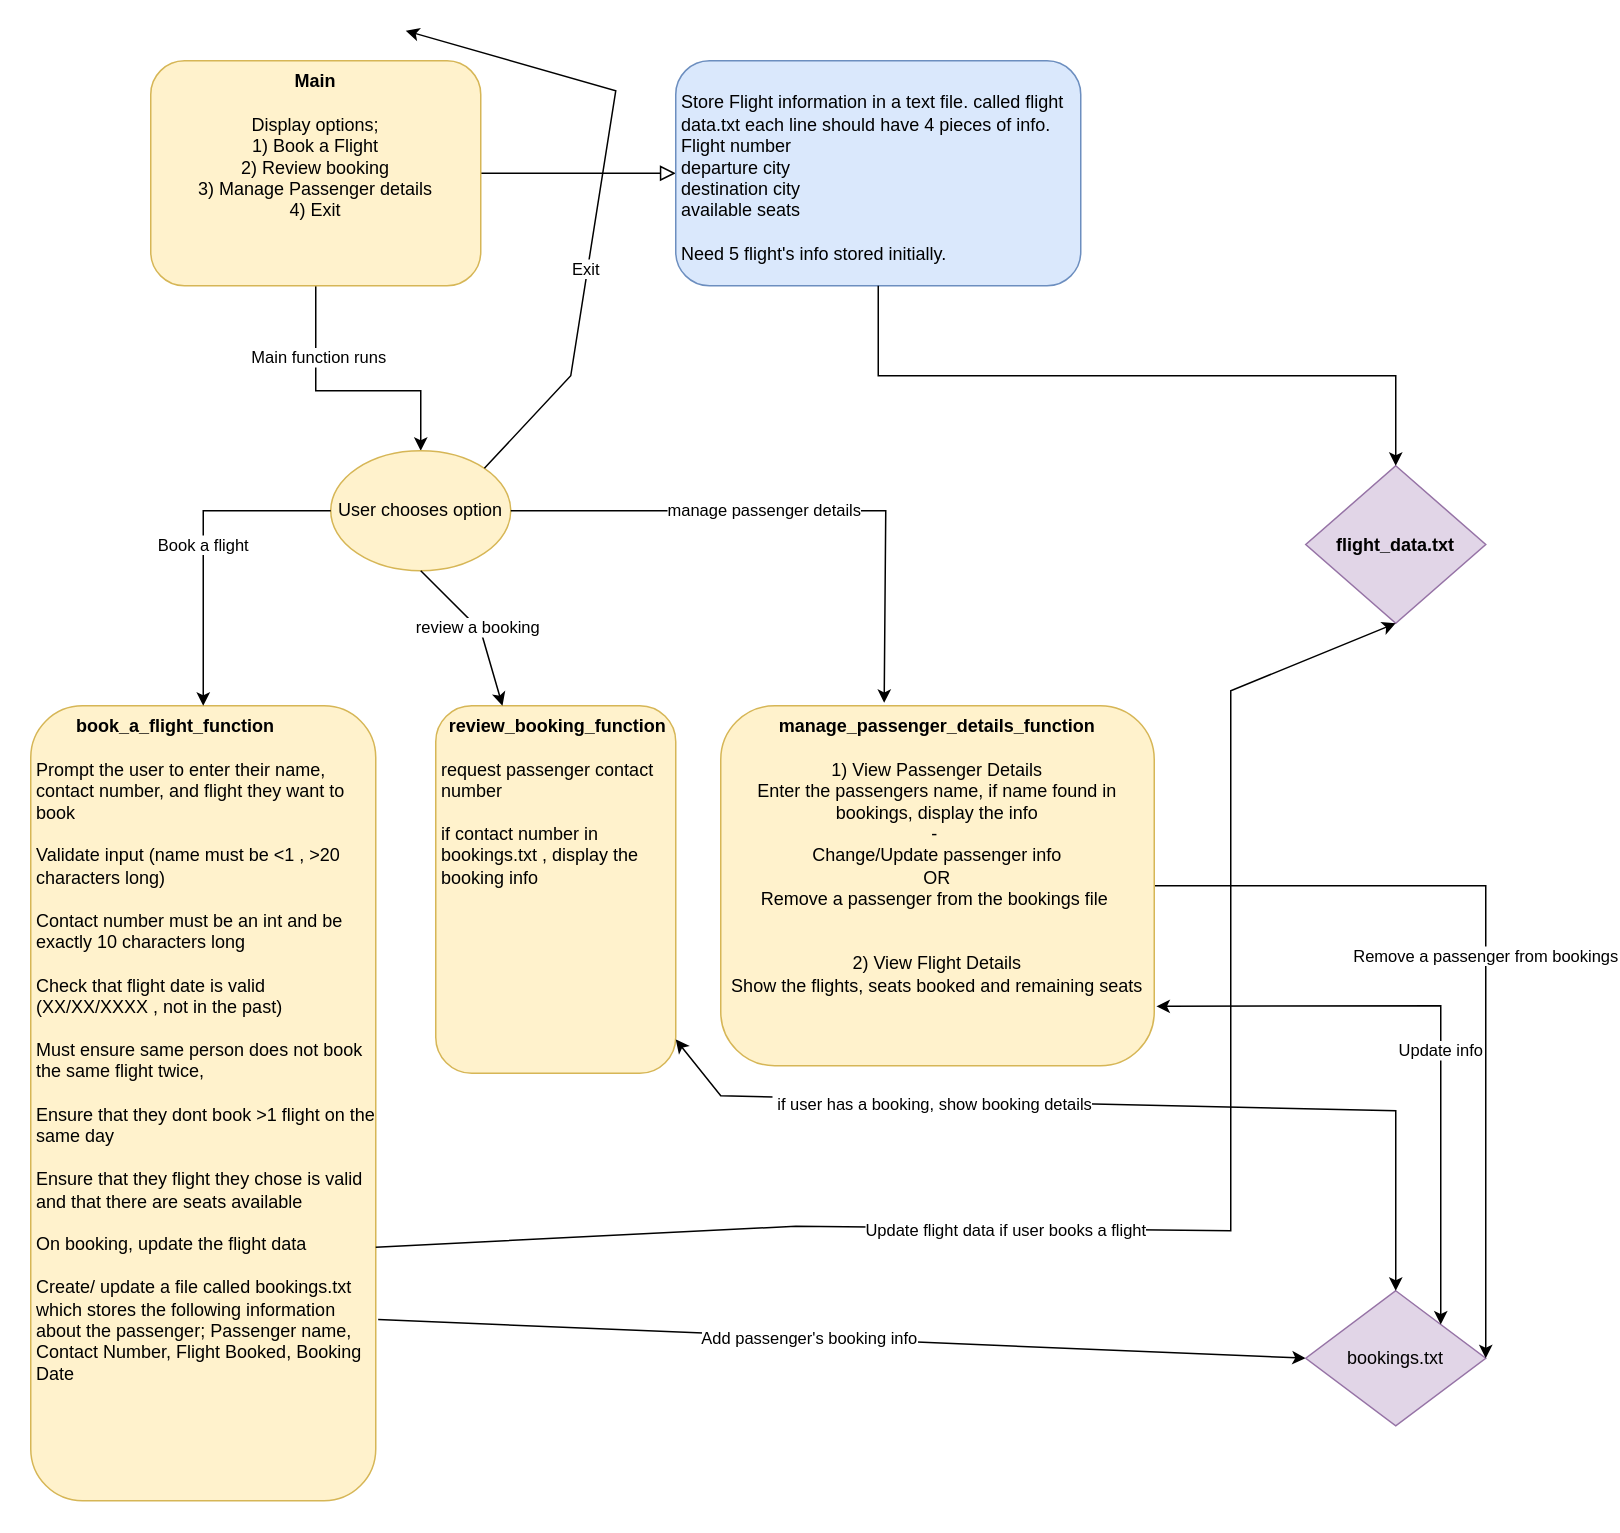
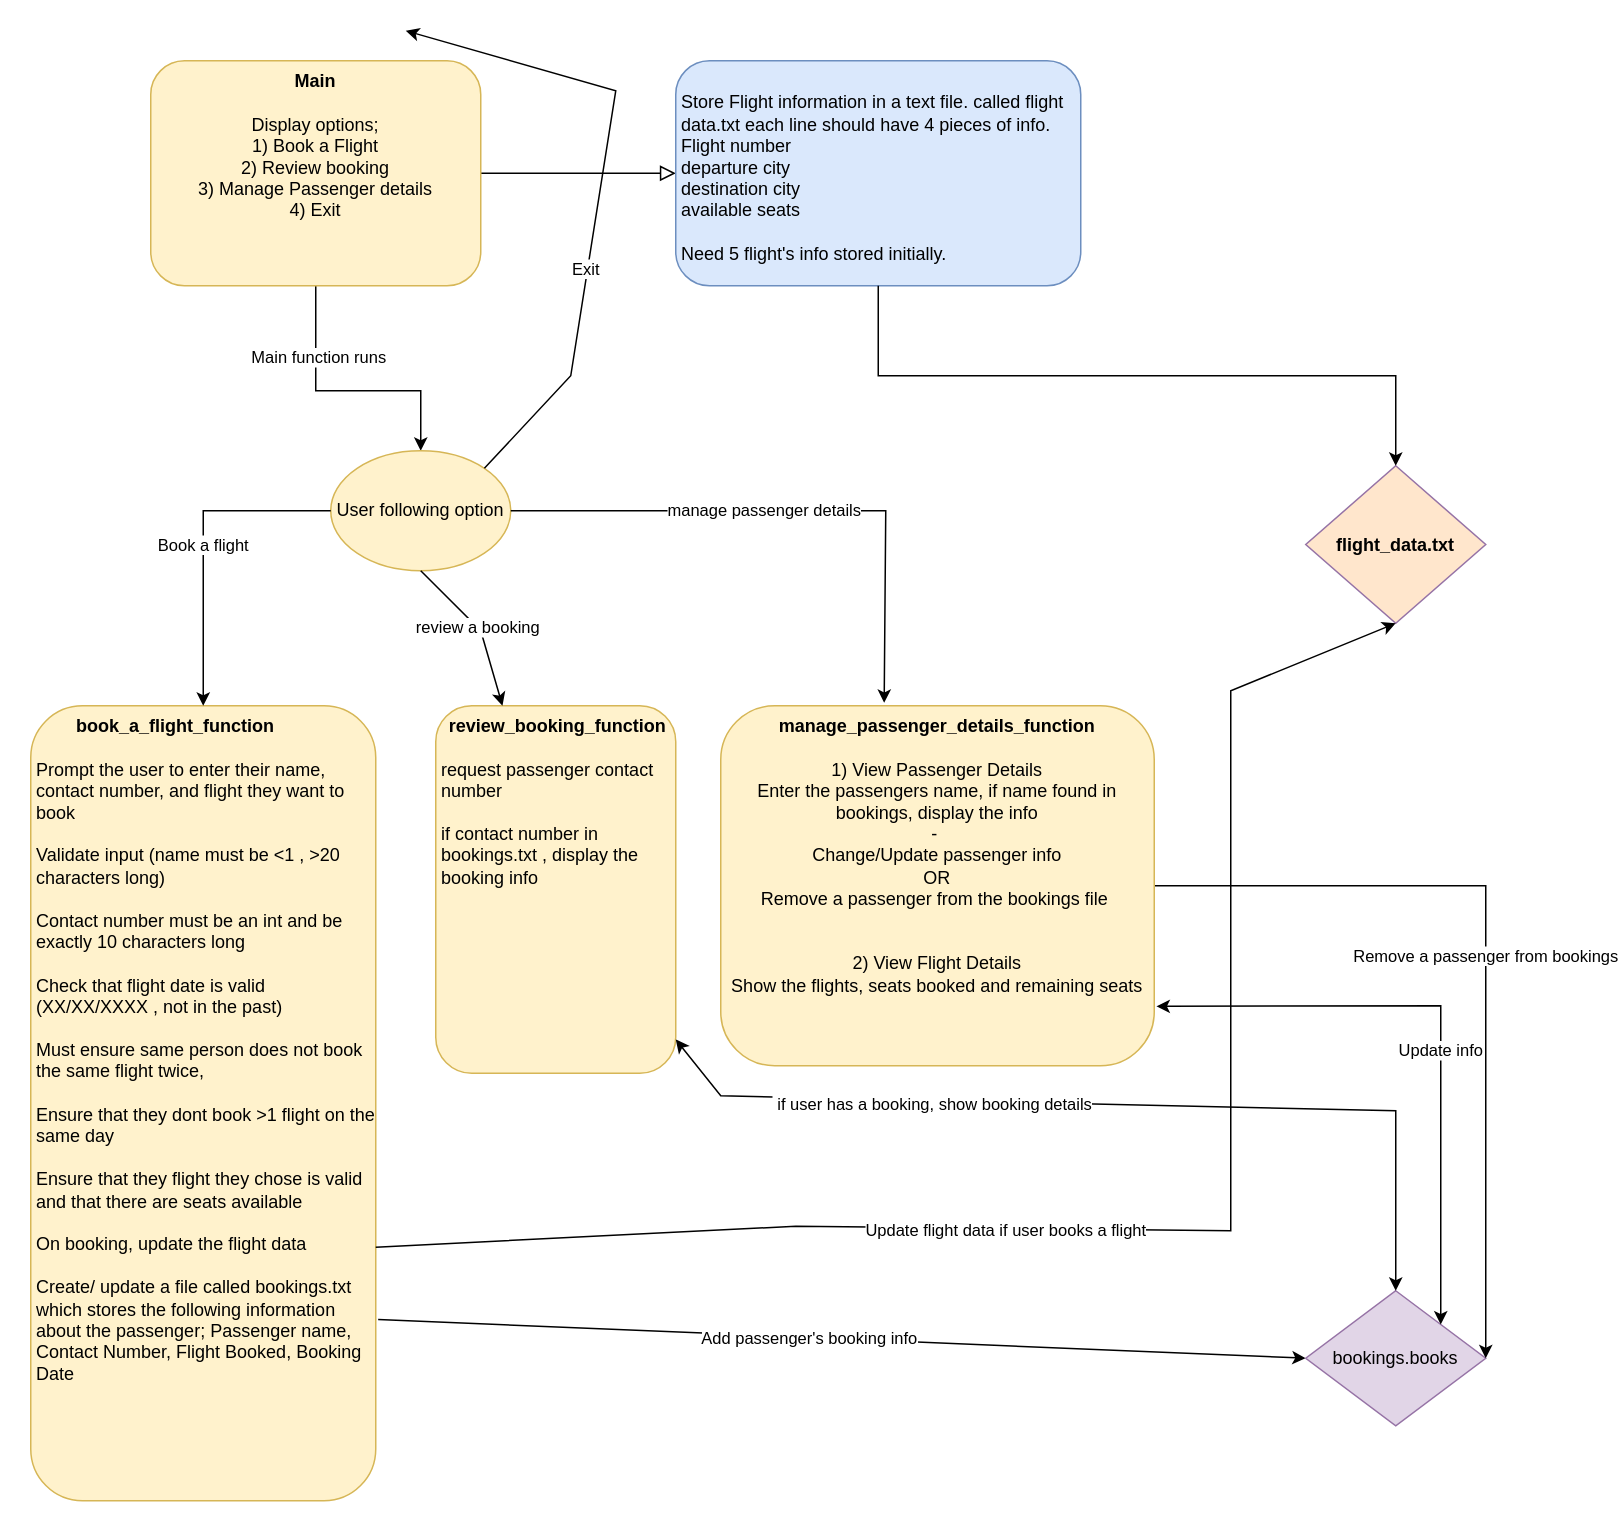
(421, 511) -> (421, 511)
(1396, 545) -> (1396, 545)
(1396, 1358) -> (1396, 1358)
